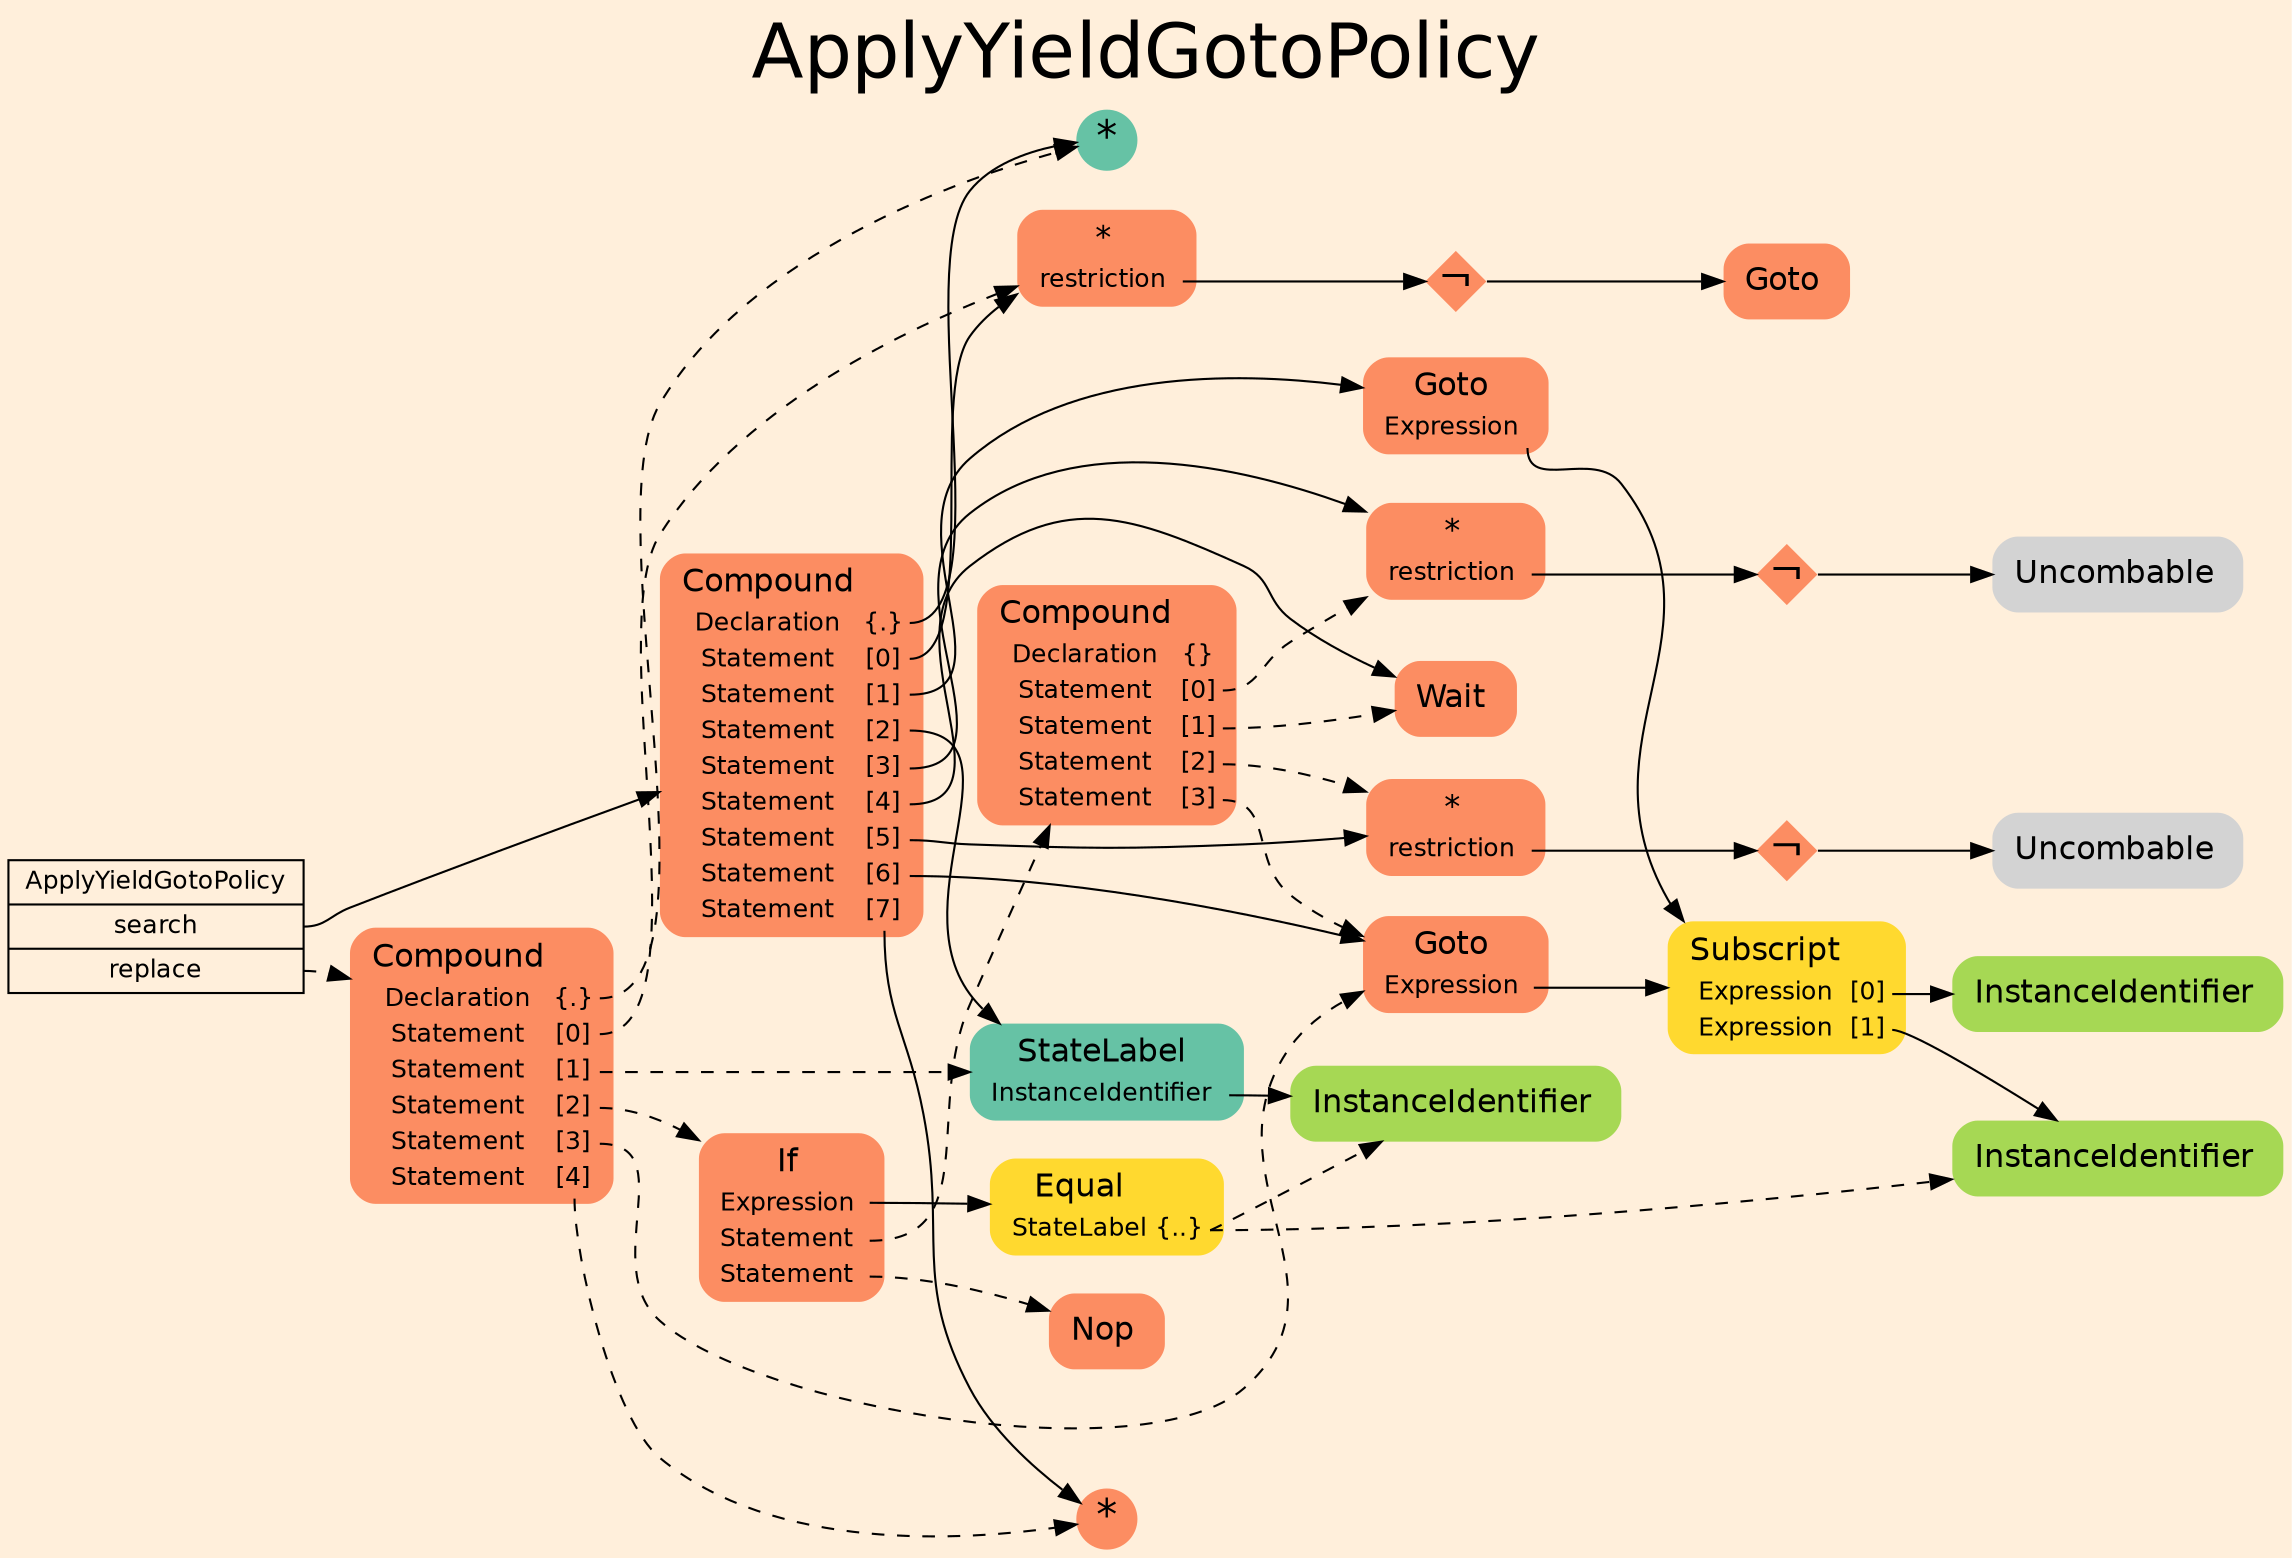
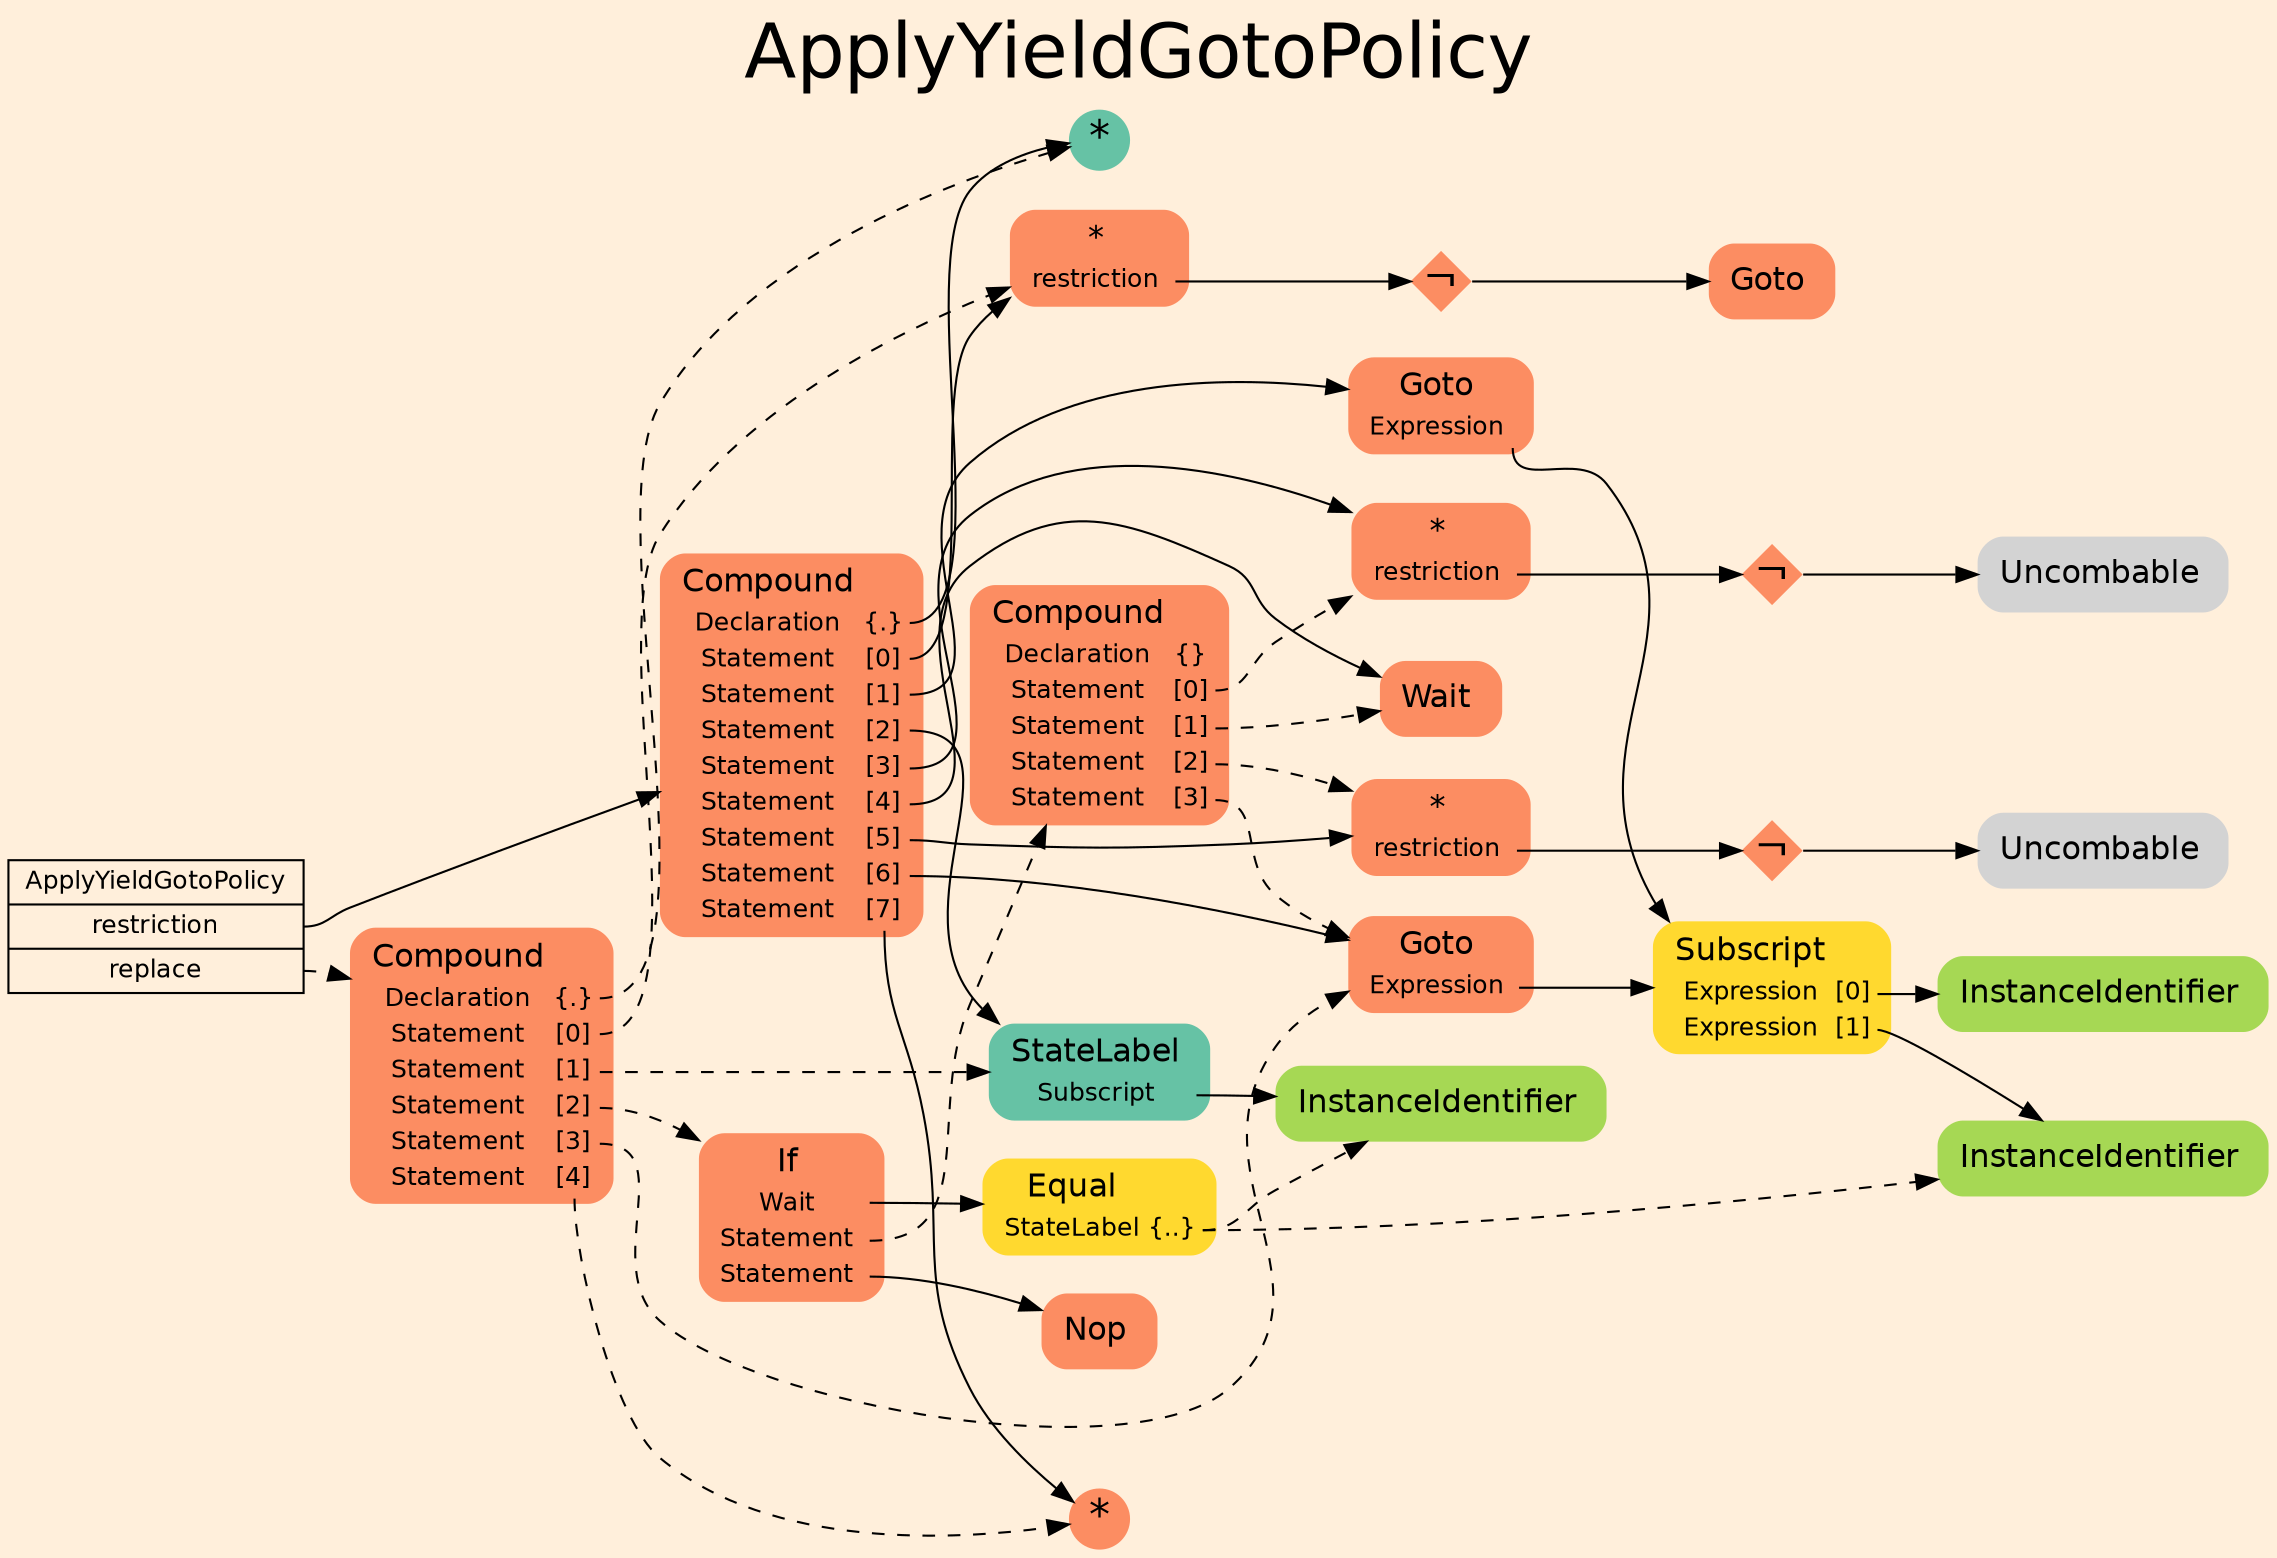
(156, 926) -> (156, 926)
(1103, 1093) -> (1096, 1093)
(787, 1203) -> (787, 1203)
(950, 1285) -> (950, 1285)
